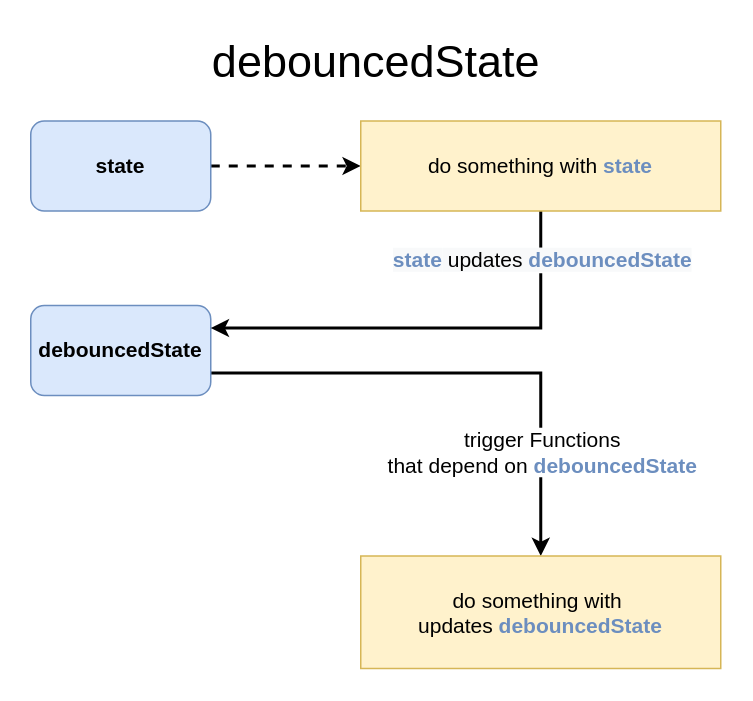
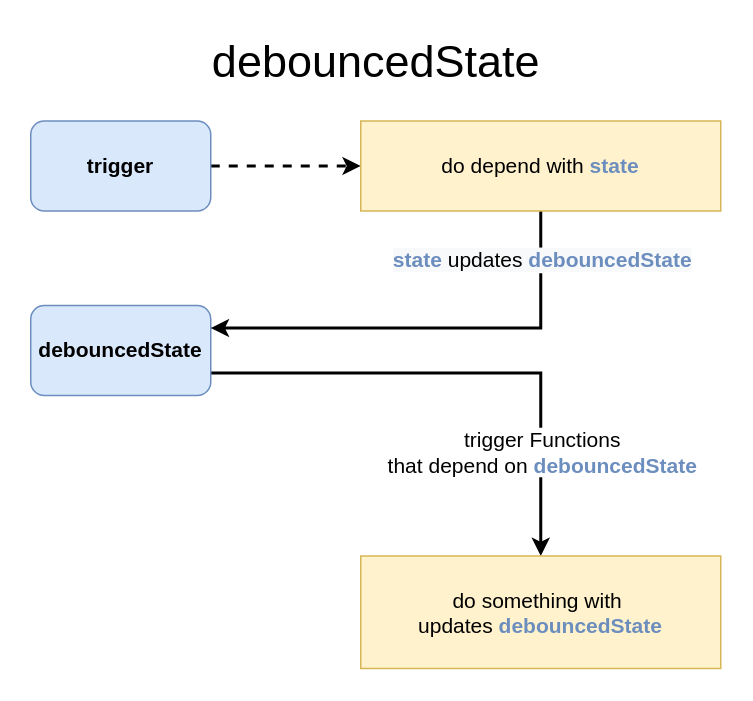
(121, 166) -> (121, 166)
(541, 166) -> (541, 166)
